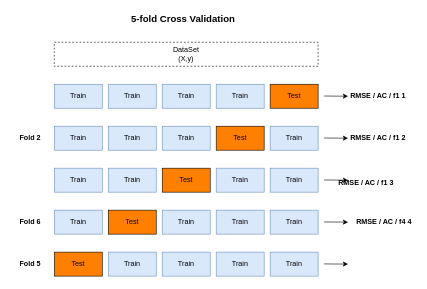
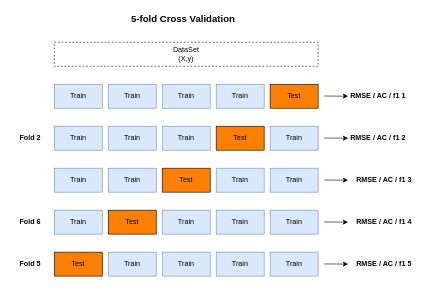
(366, 183) -> (384, 180)
(384, 222) -> (384, 222)
none -> (384, 264)
